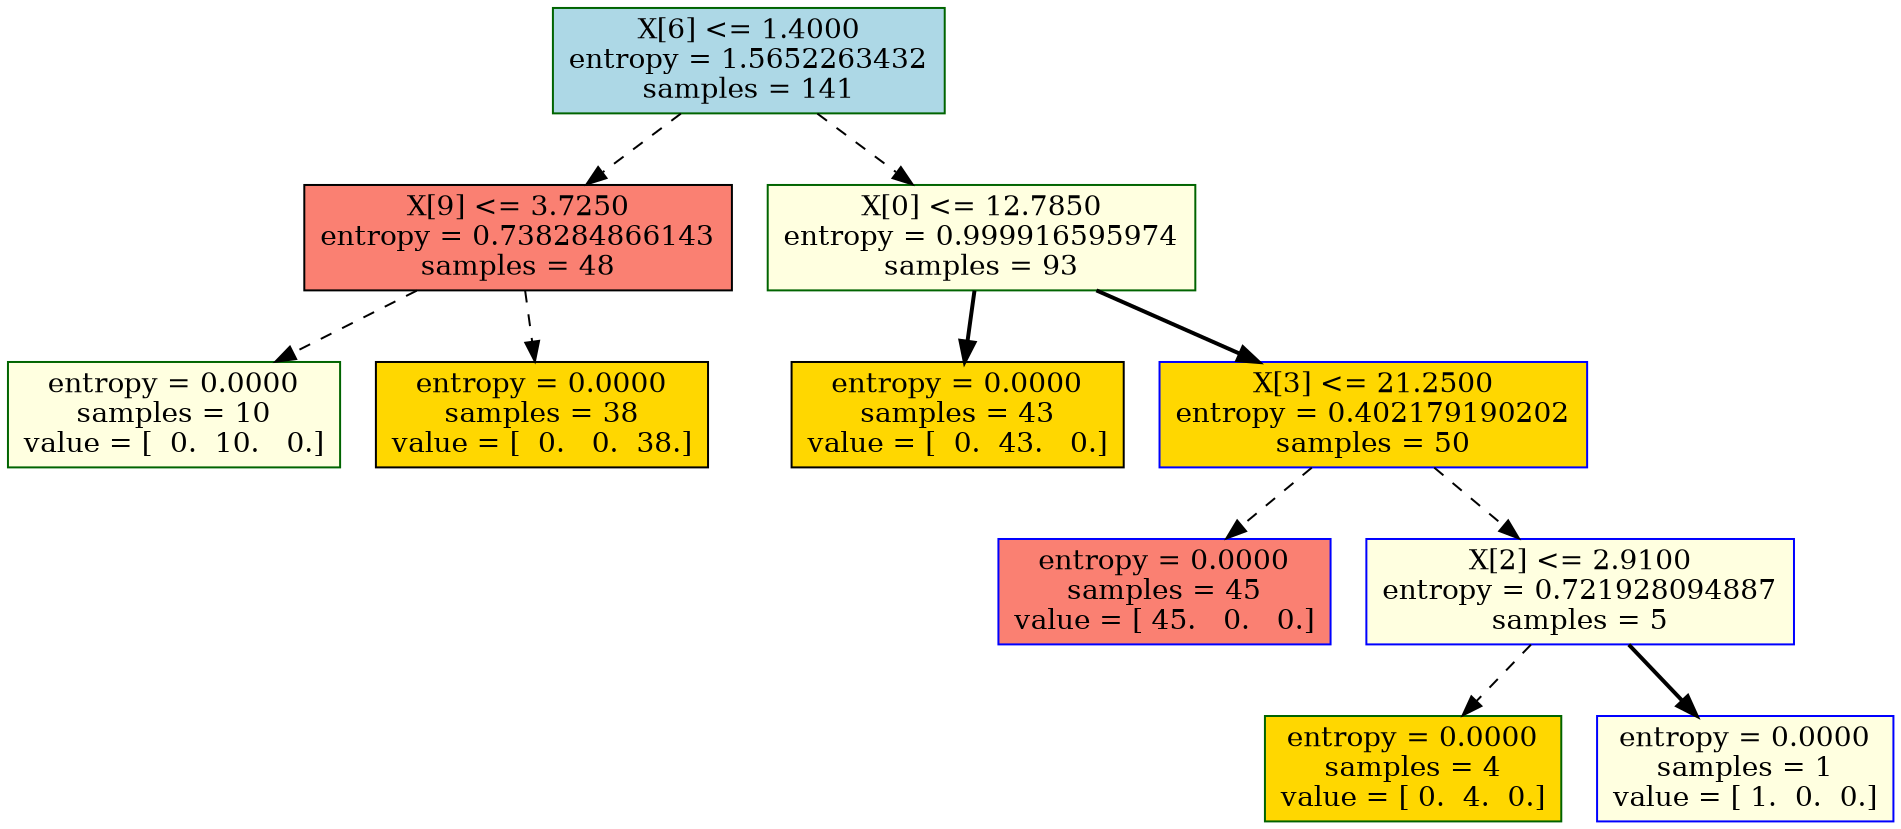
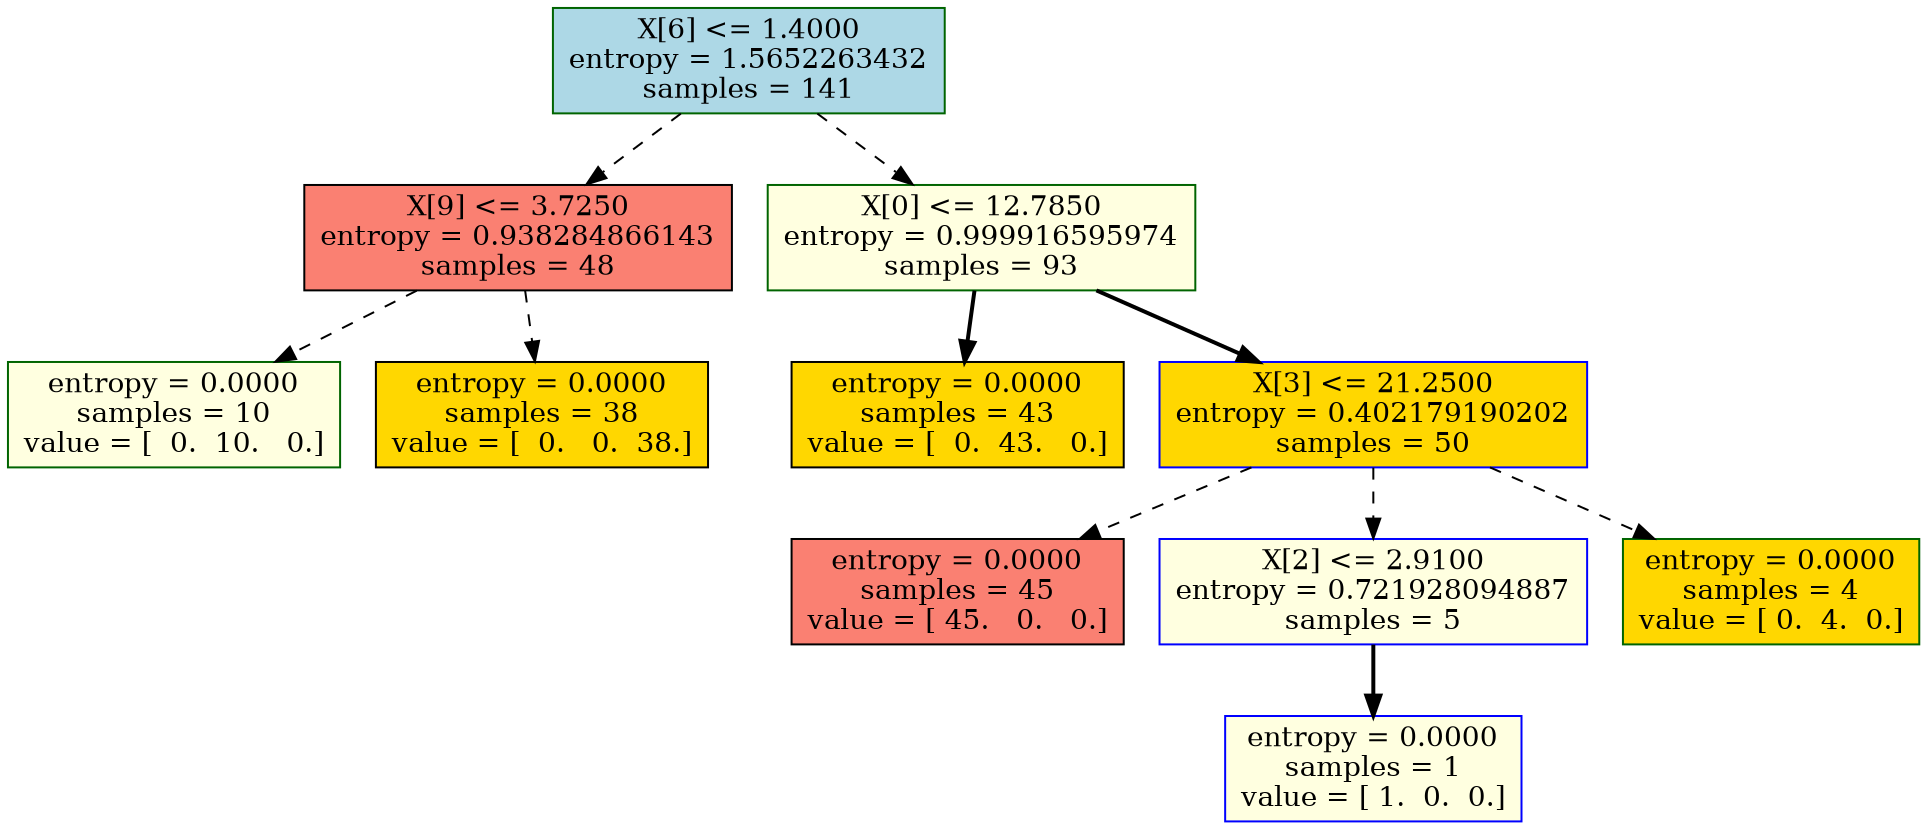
(518, 238) -> (518, 238)
(1164, 592) -> (958, 592)
(1504, 673) -> (1563, 499)
